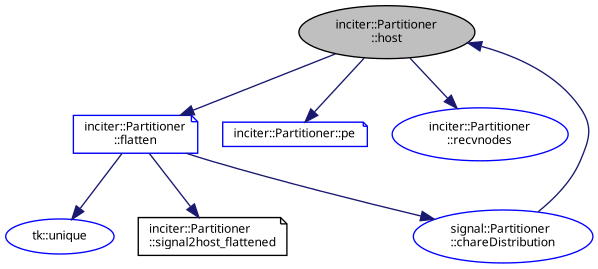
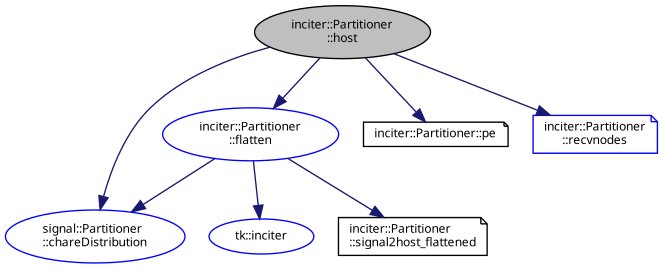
(581, 110) -> (163, 97)
(136, 134) -> (251, 134)
(295, 134) -> (436, 134)
(480, 134) -> (595, 134)
(60, 236) -> (261, 236)
